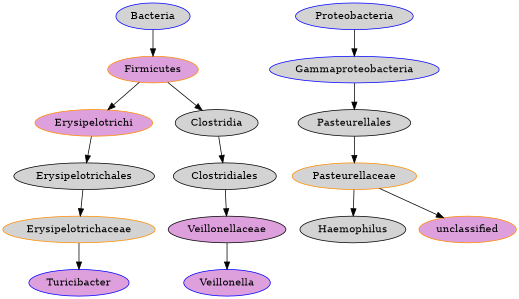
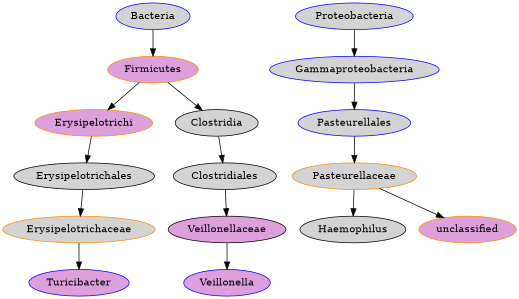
(354, 123) -> (354, 123)
